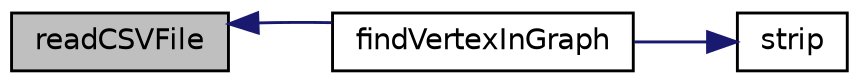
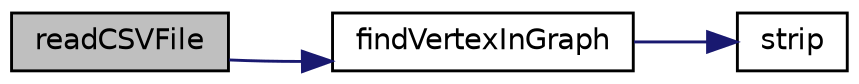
(295, 22) -> (266, 61)
